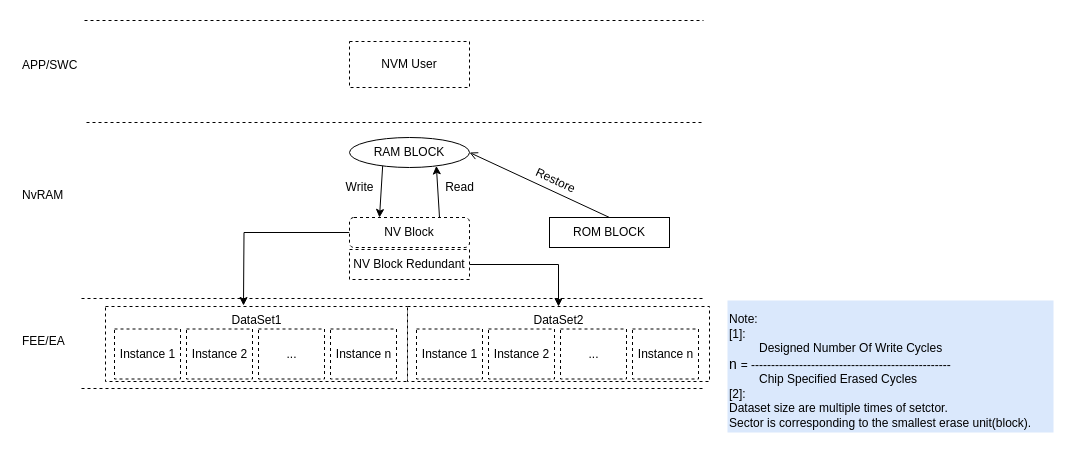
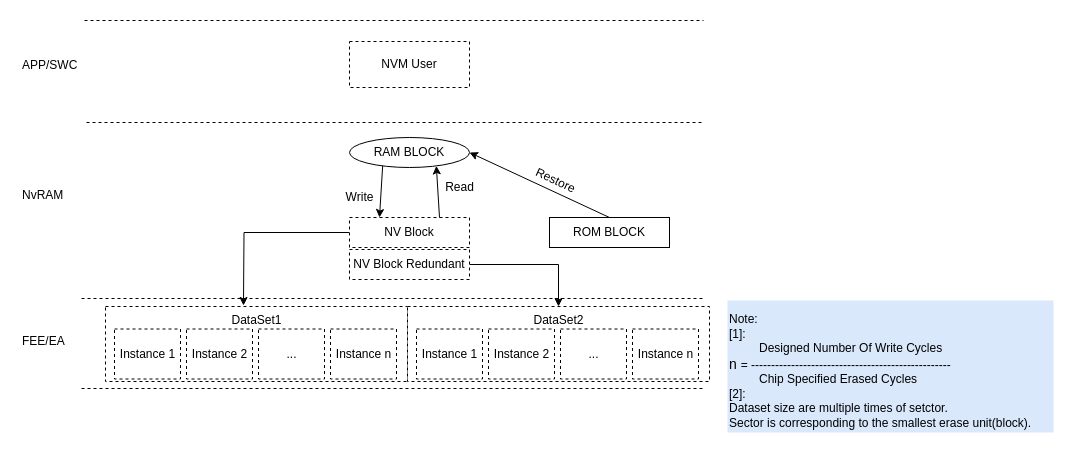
(475, 155) -> (477, 156)
(360, 188) -> (360, 198)
(410, 233) -> (410, 233)
